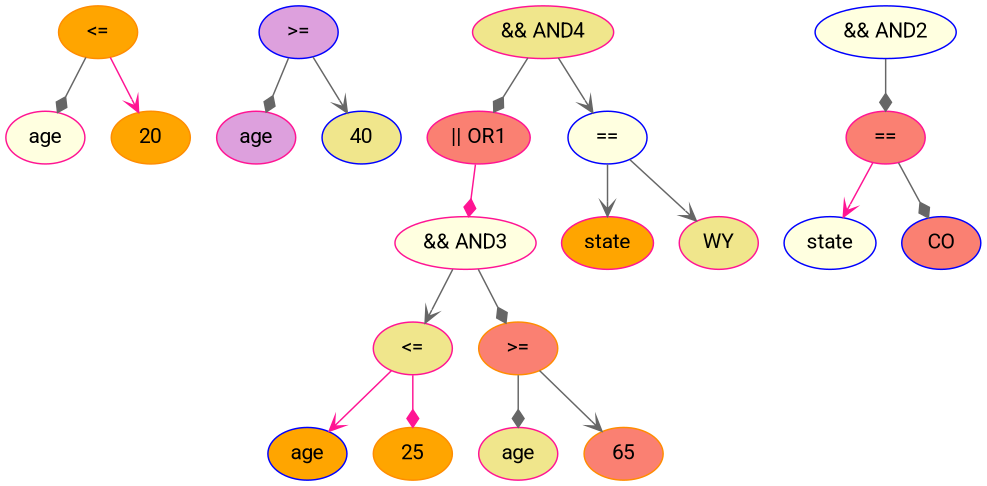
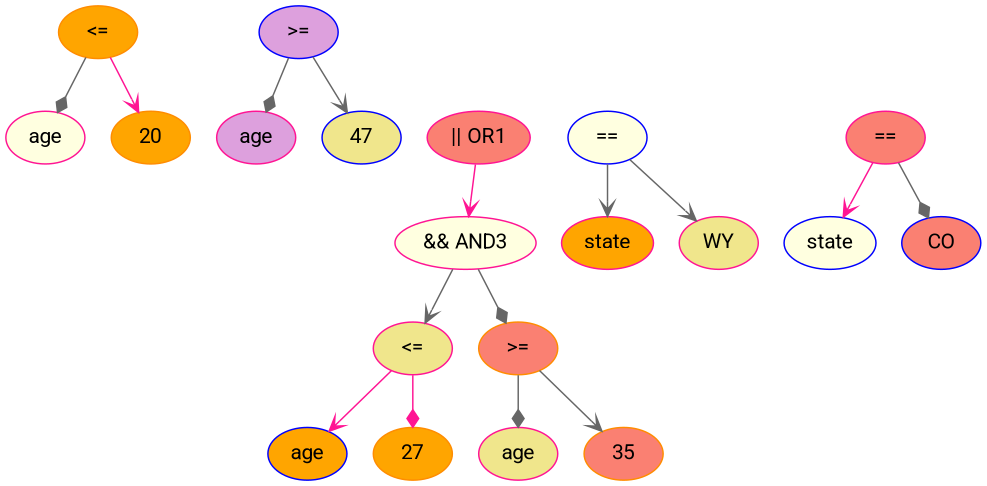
(543, 32) -> none
(886, 32) -> none
(362, 138) -> (362, 138)
(473, 183) -> (473, 183)
(413, 454) -> (413, 454)
(624, 454) -> (624, 454)
